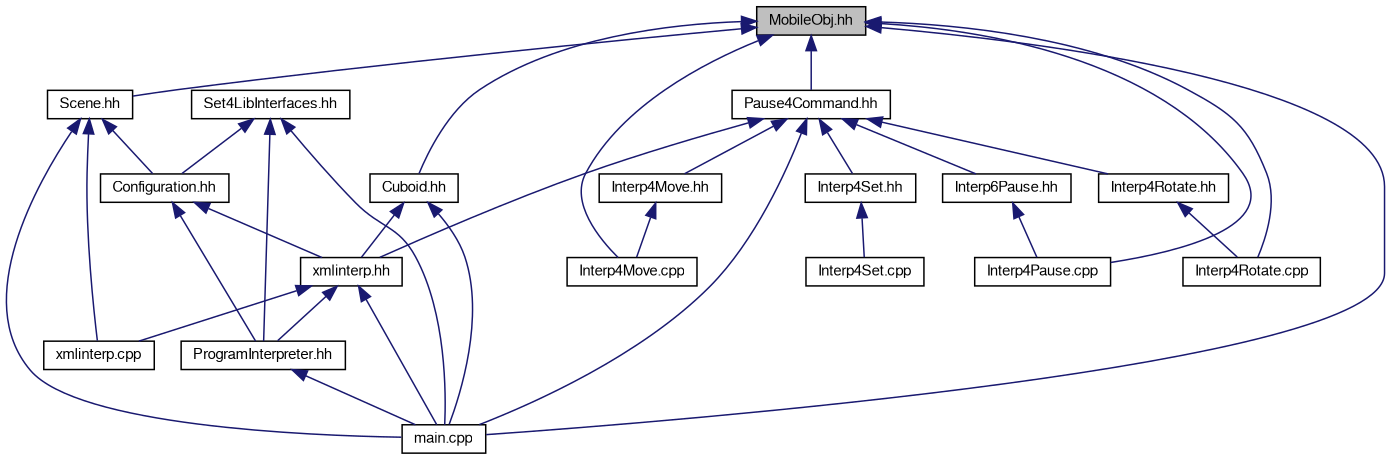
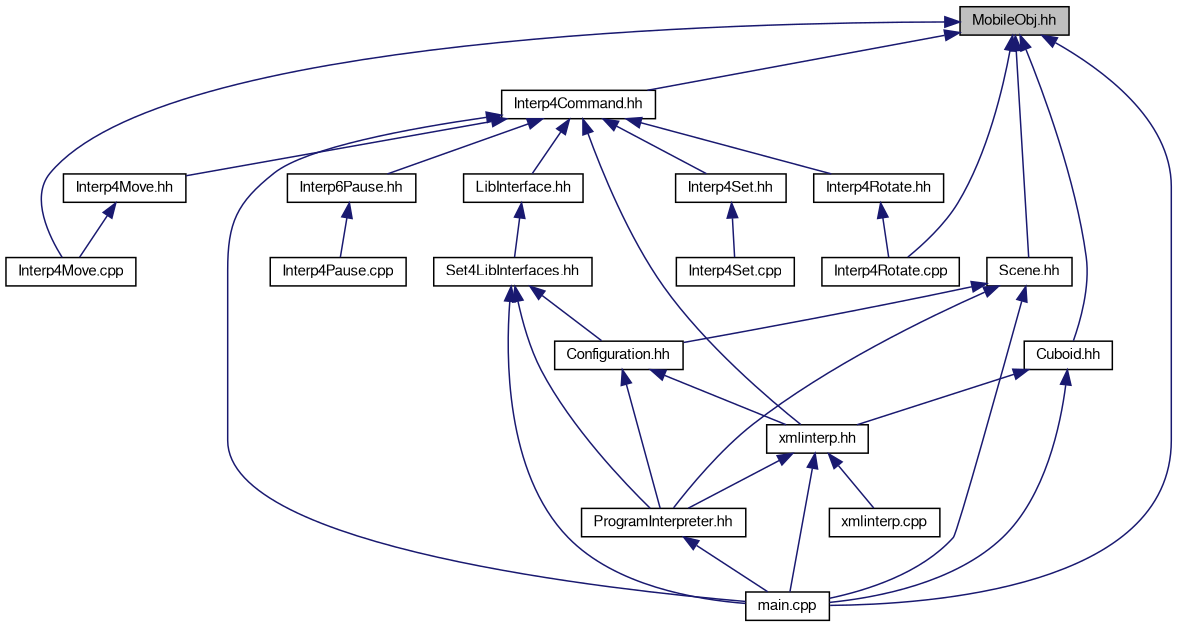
(1164, 101) -> none
(811, 105) -> (579, 105)
none -> (523, 188)
(88, 238) -> (815, 381)
